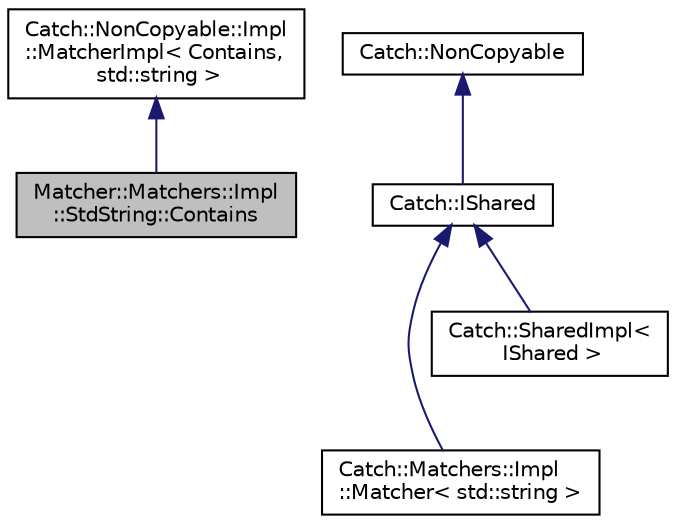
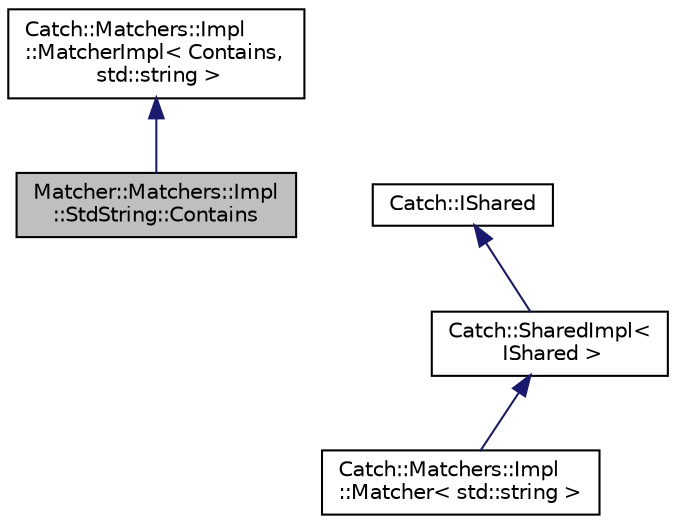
(156, 54) -> (156, 54)
(463, 54) -> none
(409, 347) -> (499, 422)
